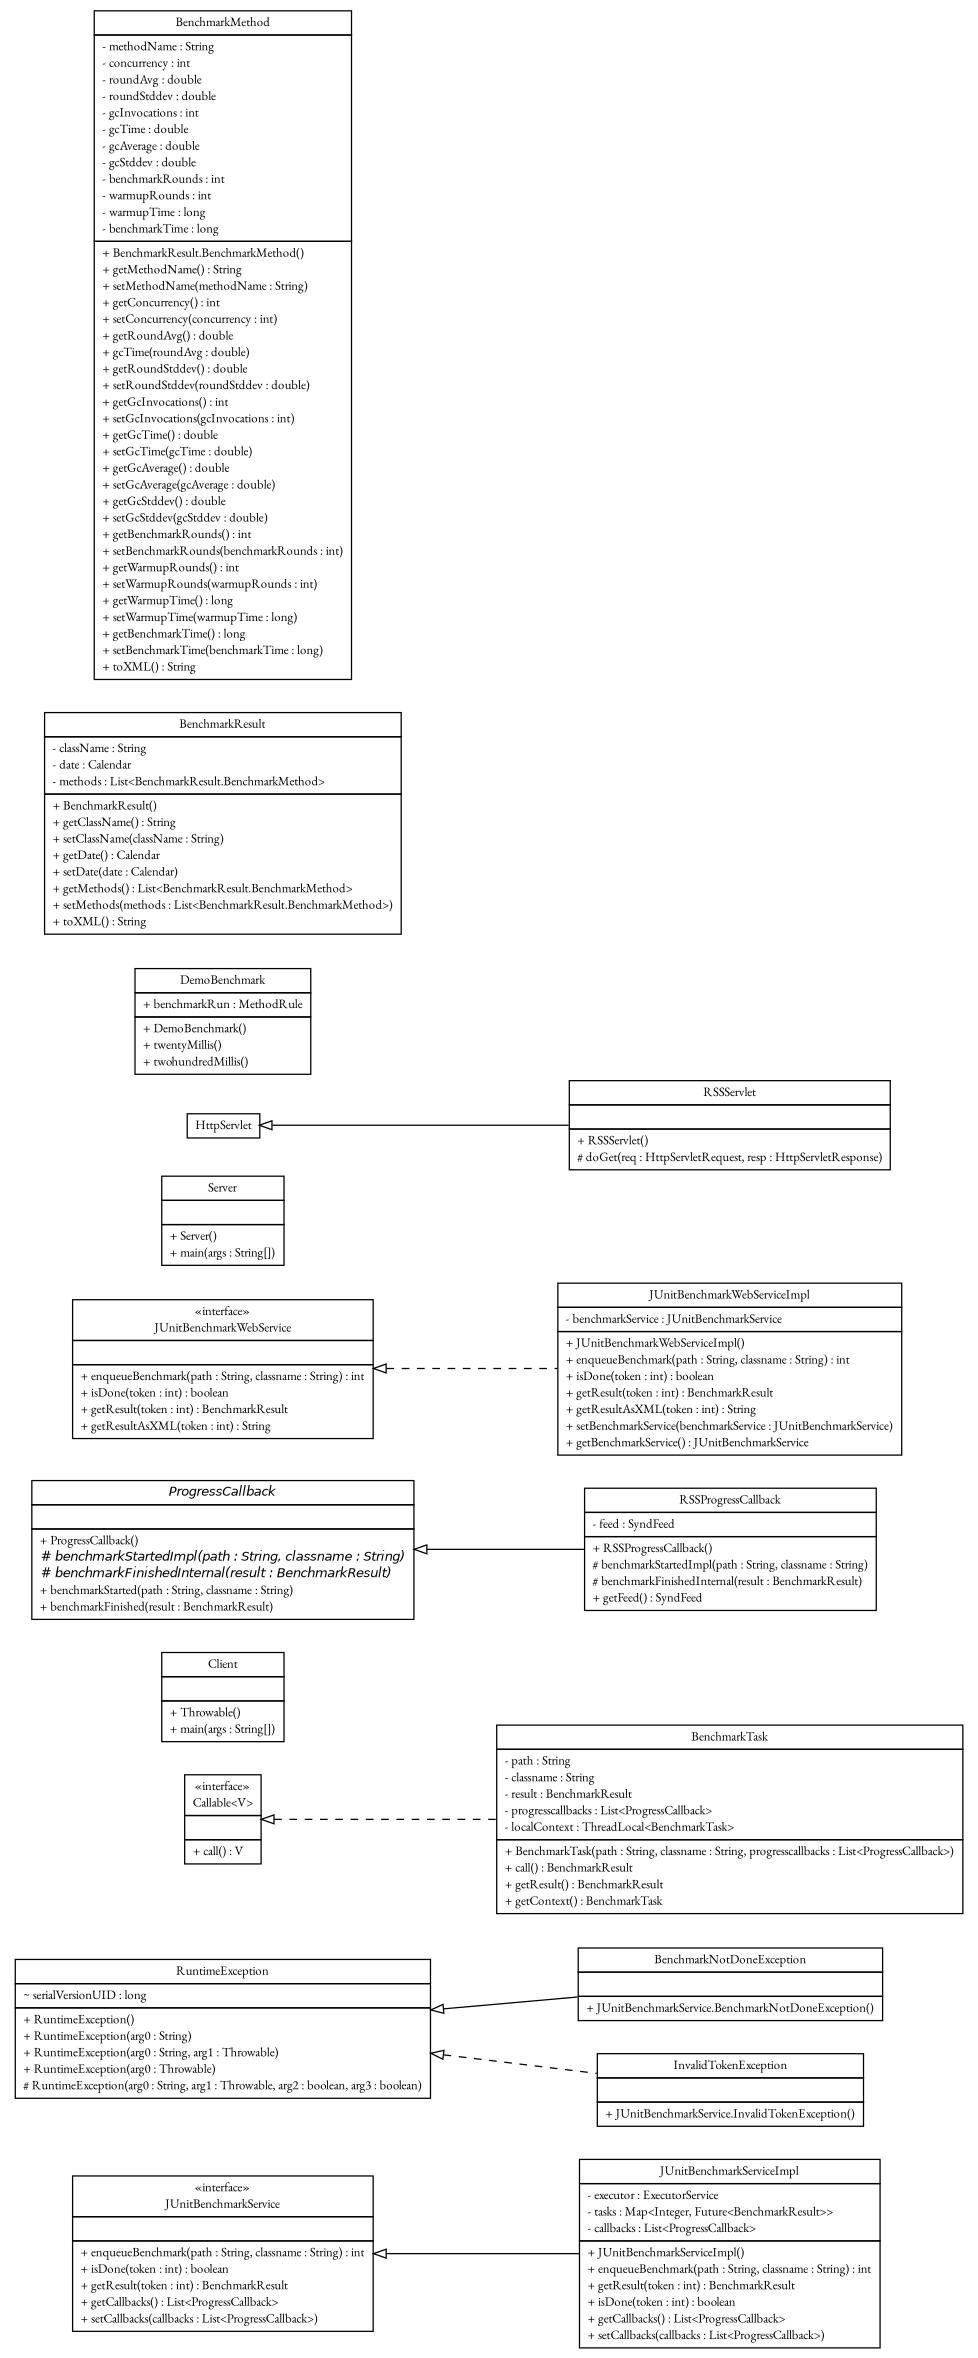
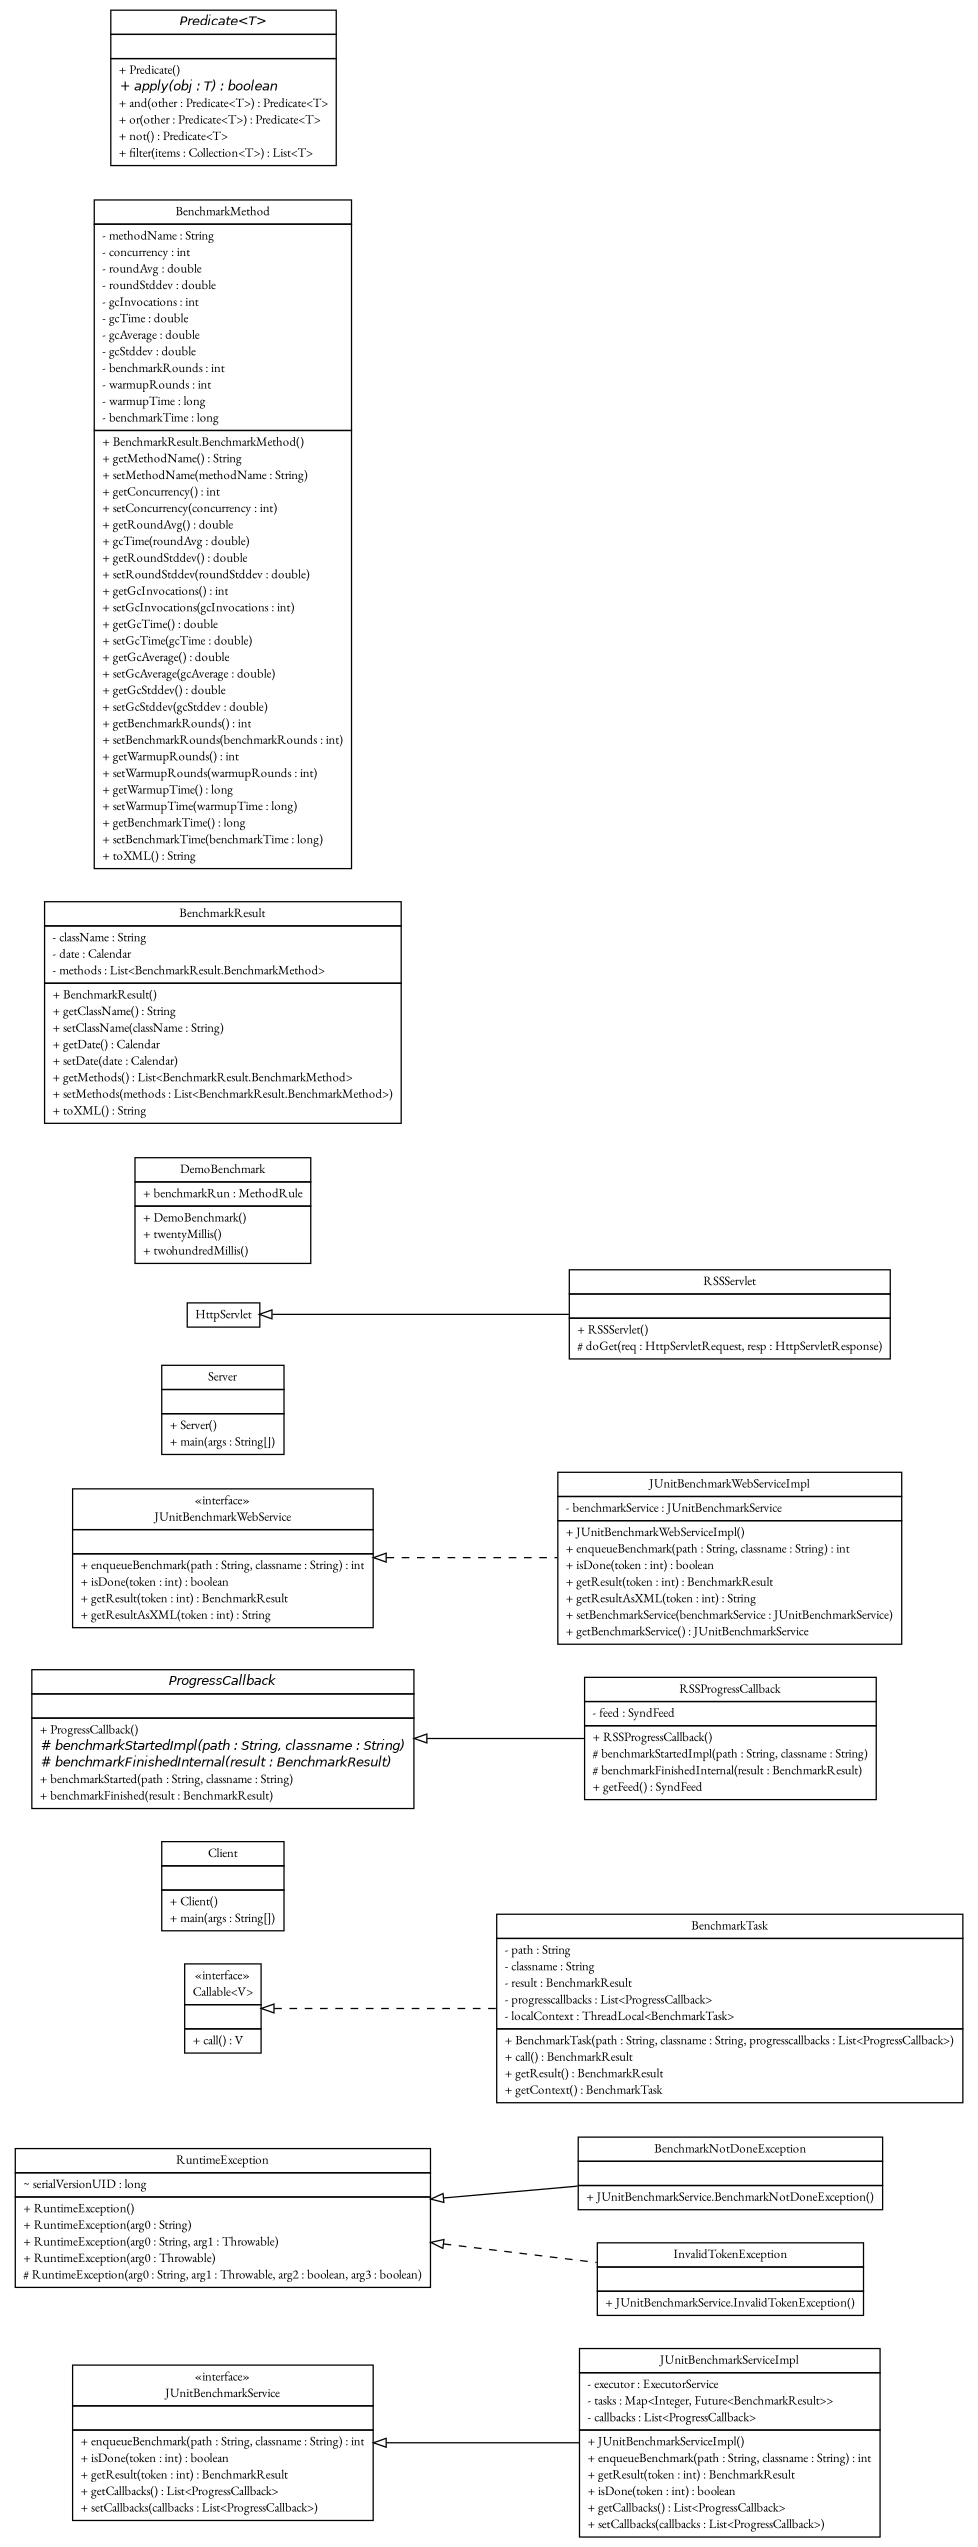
none -> (223, 88)
(206, 1712) -> (194, 1902)
